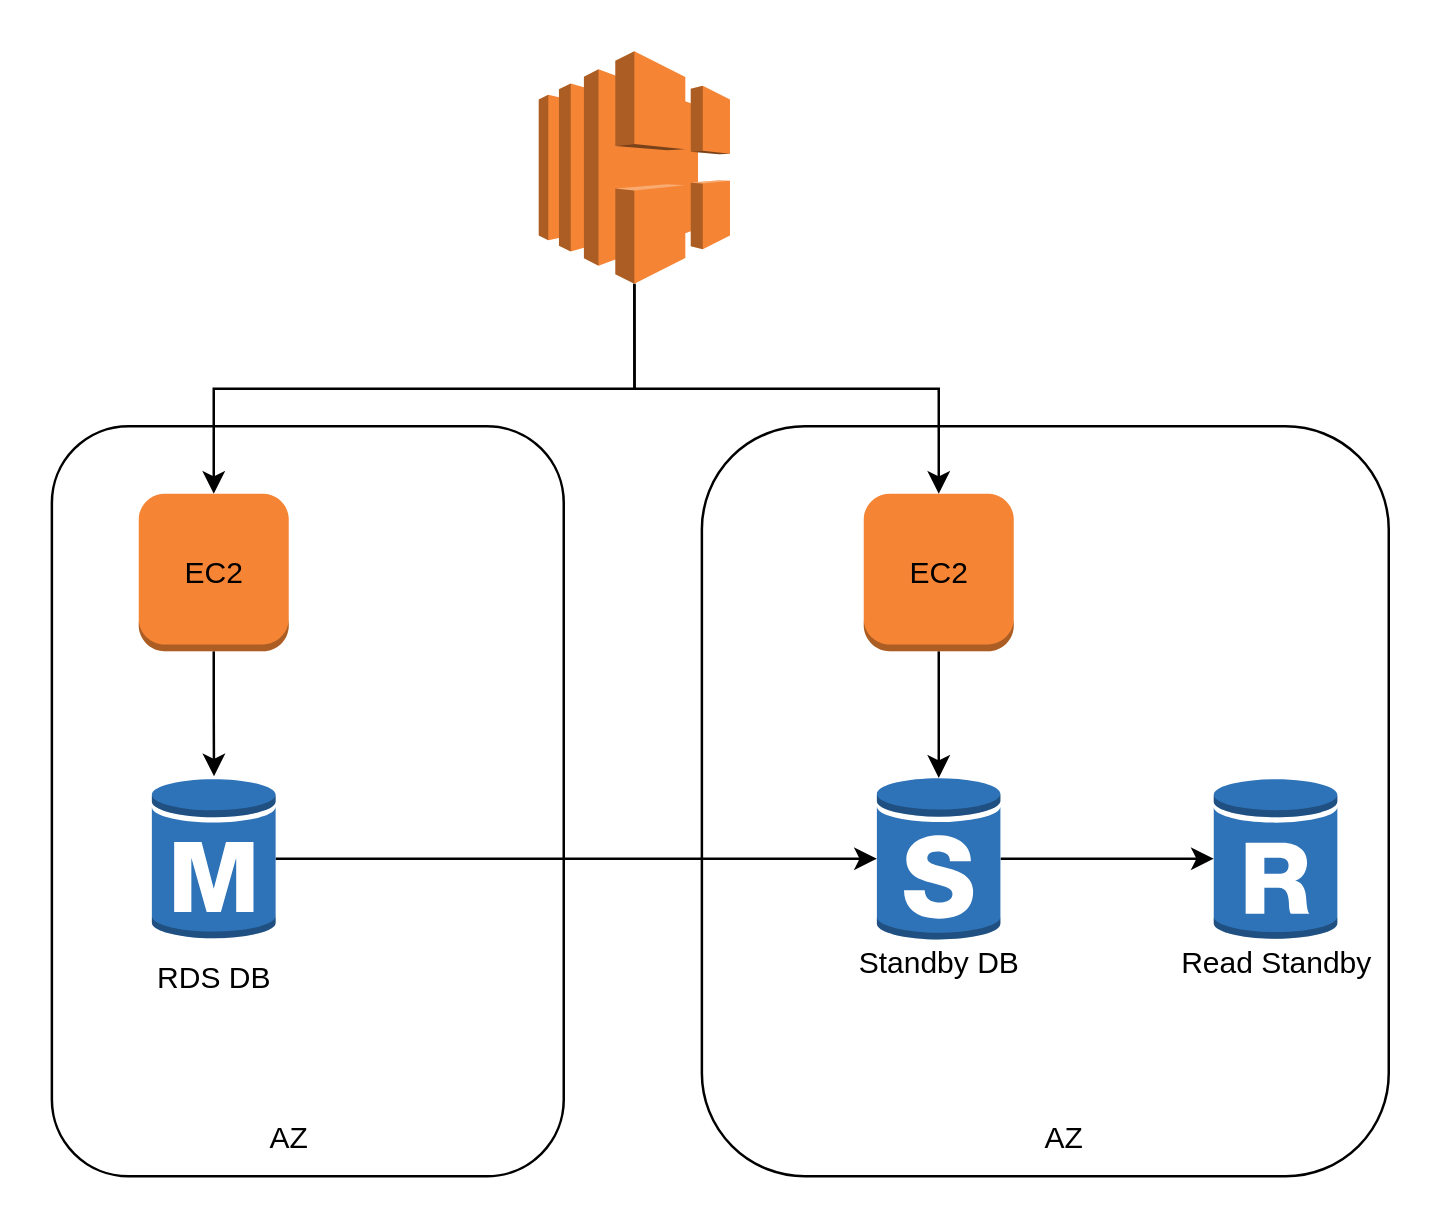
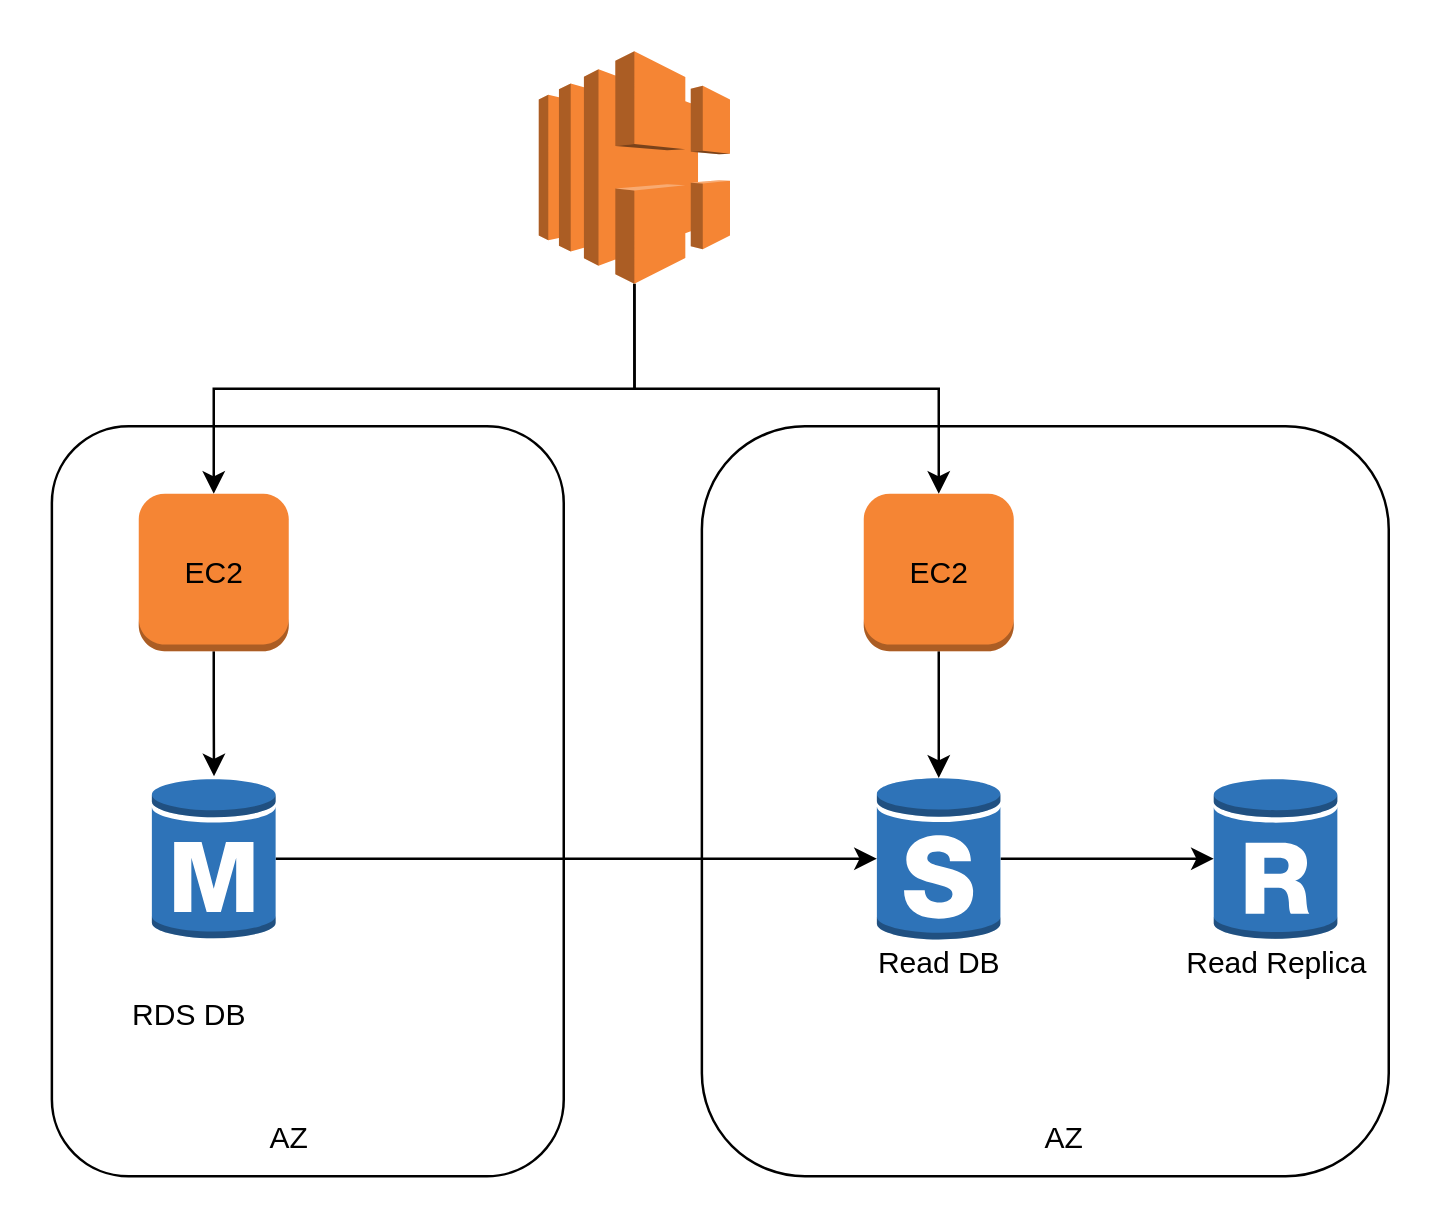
(940, 964) -> (940, 964)
(1278, 964) -> (1278, 964)
(214, 979) -> (189, 1016)
